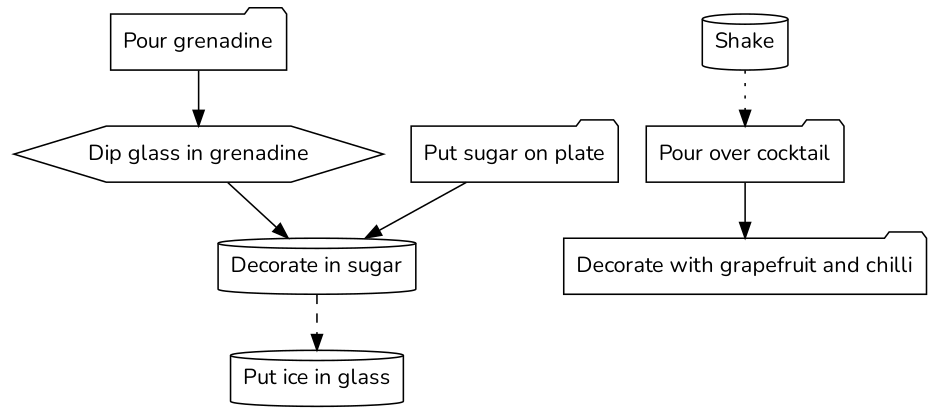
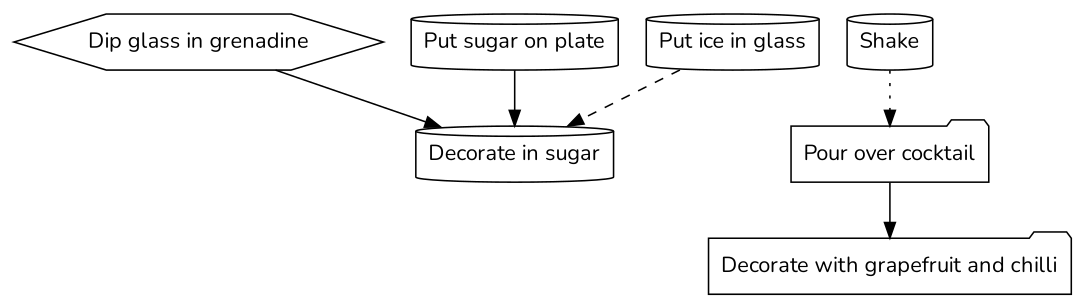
(199, 42) -> none
(515, 154) -> (515, 42)
(317, 315) -> (631, 95)
